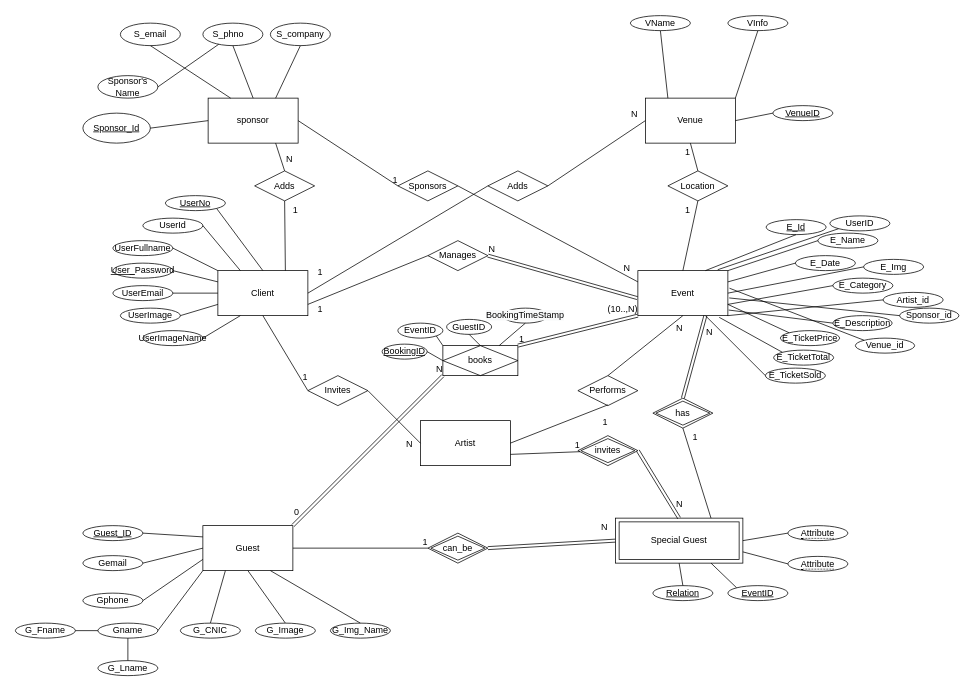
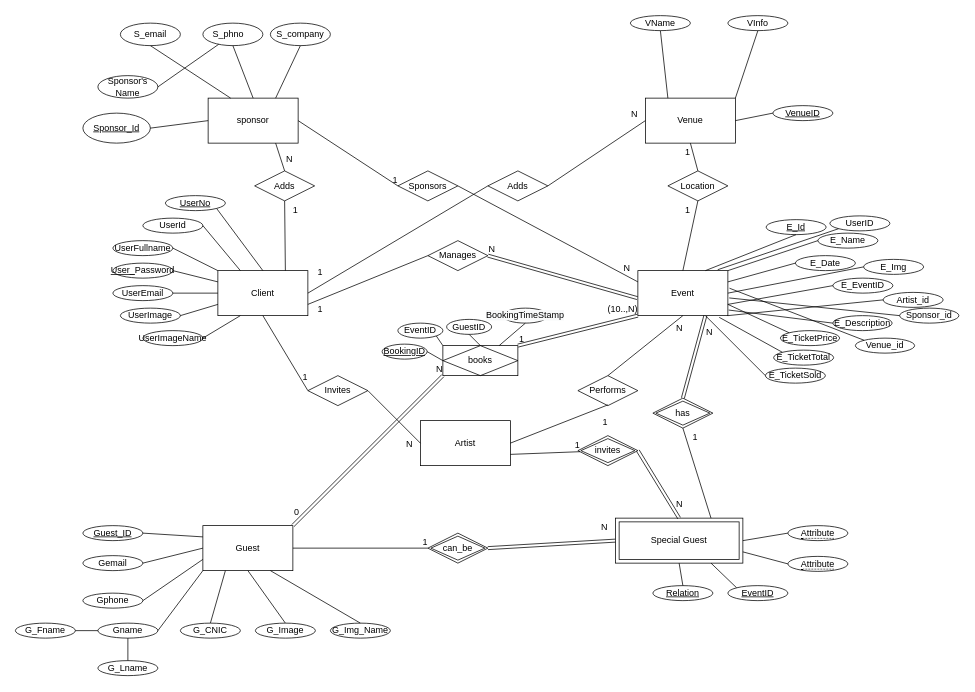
(863, 285) -> (863, 285)
